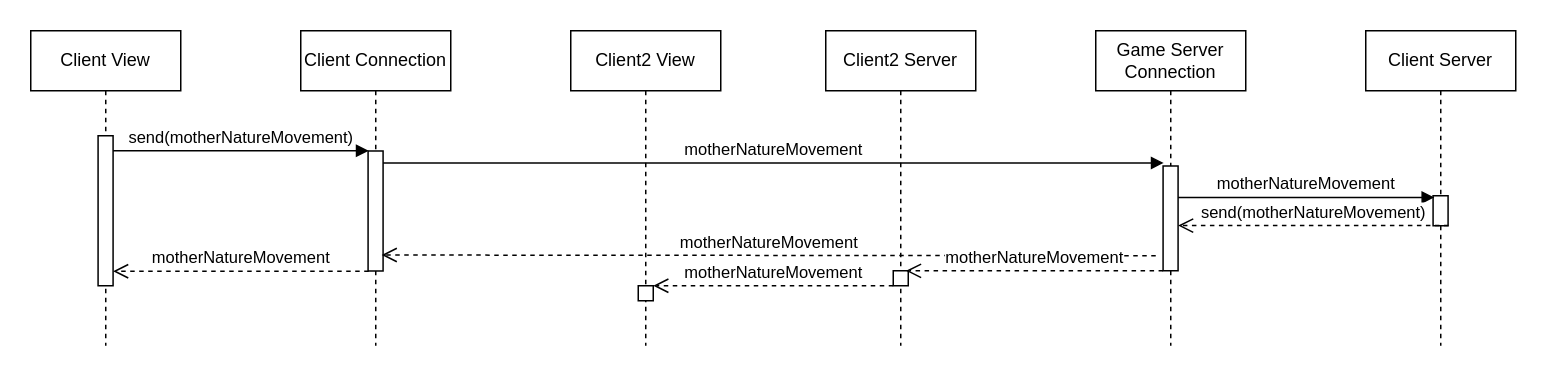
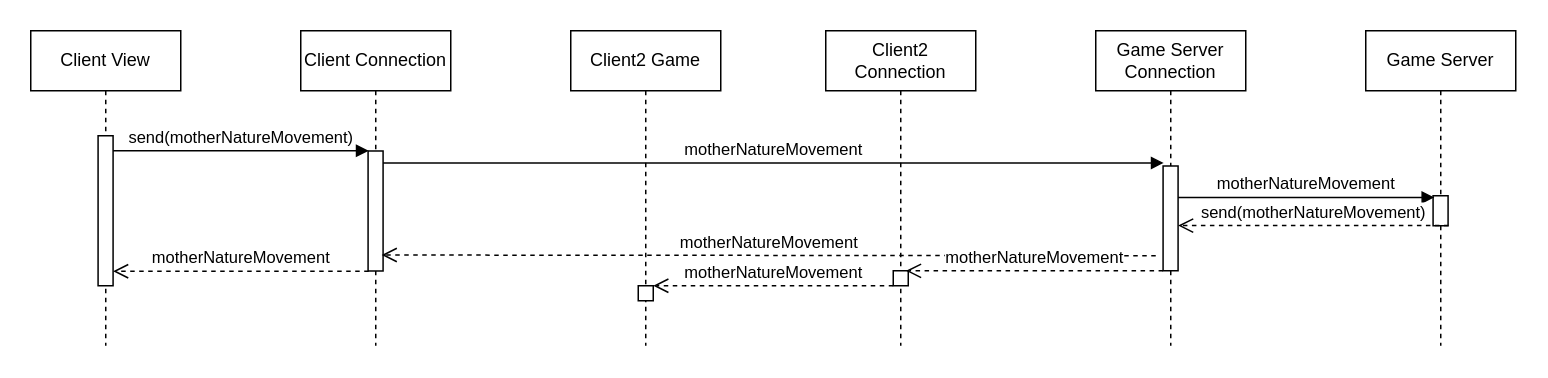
(646, 61) -> (646, 61)
(901, 61) -> (901, 61)
(1441, 61) -> (1441, 61)
